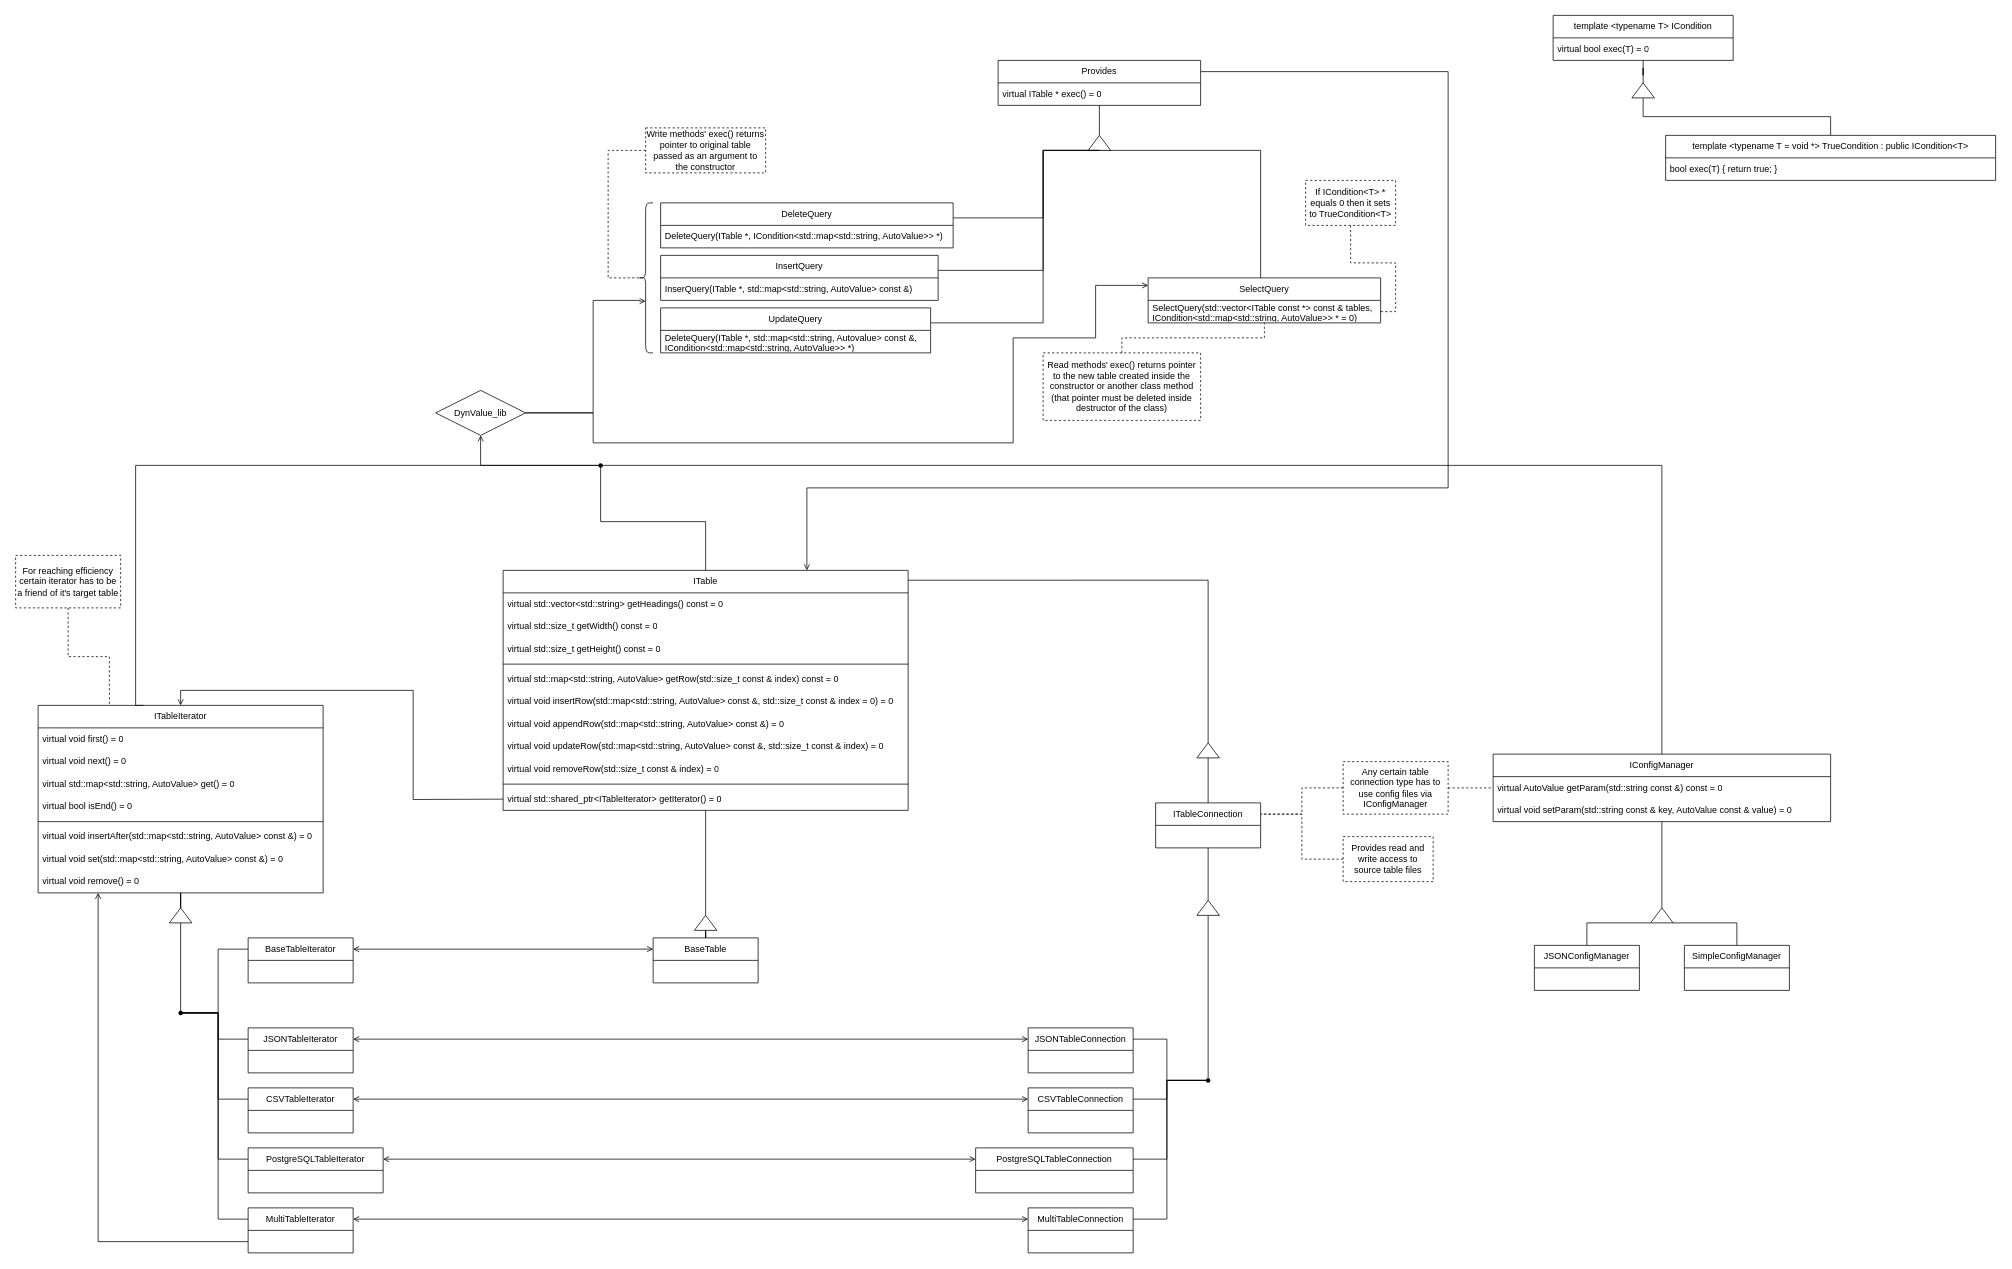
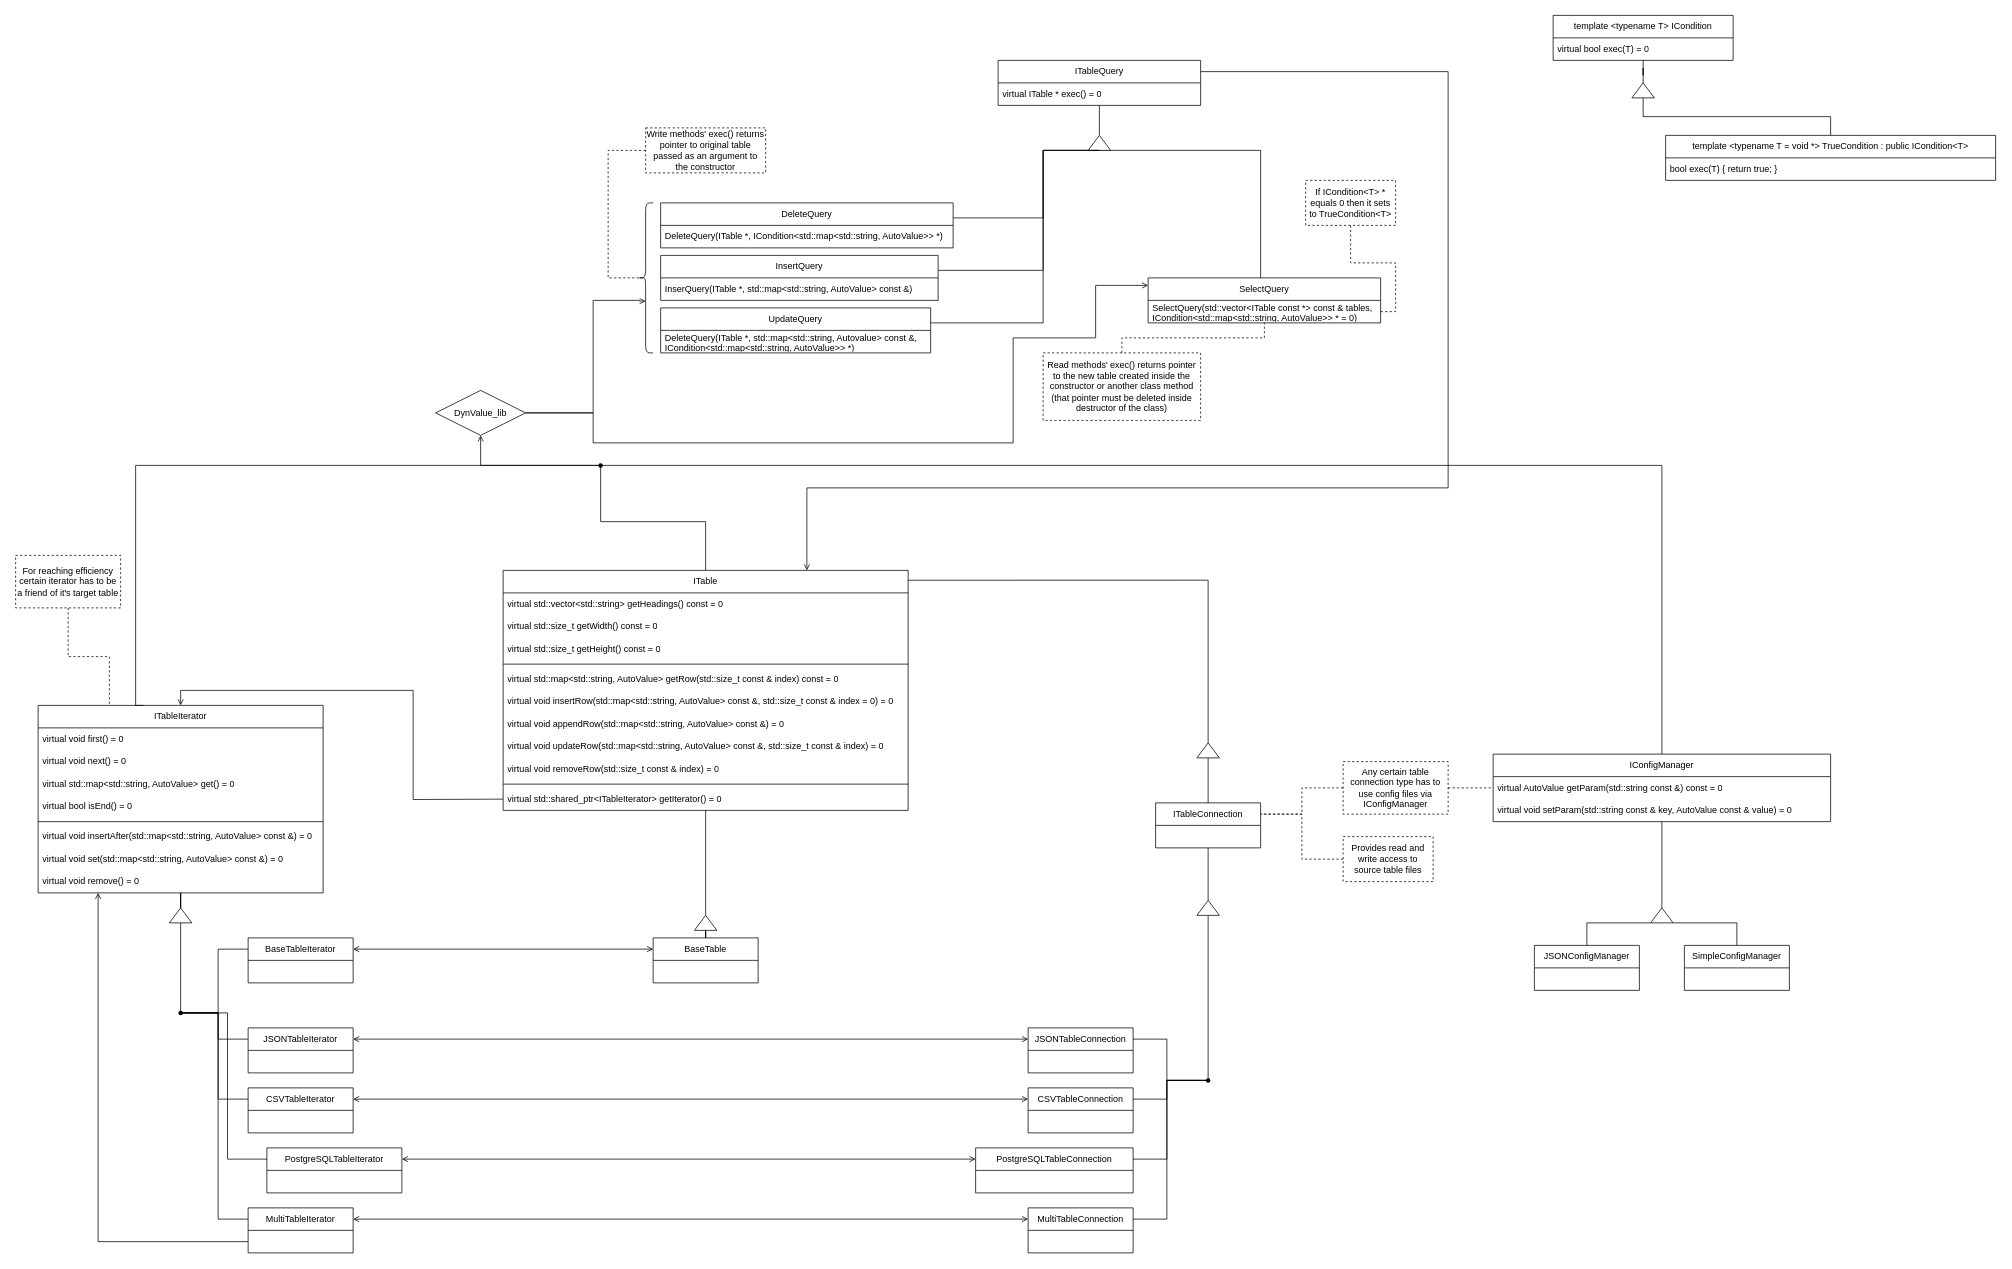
(1099, 72) -> (1099, 72)
(315, 1170) -> (334, 1170)
